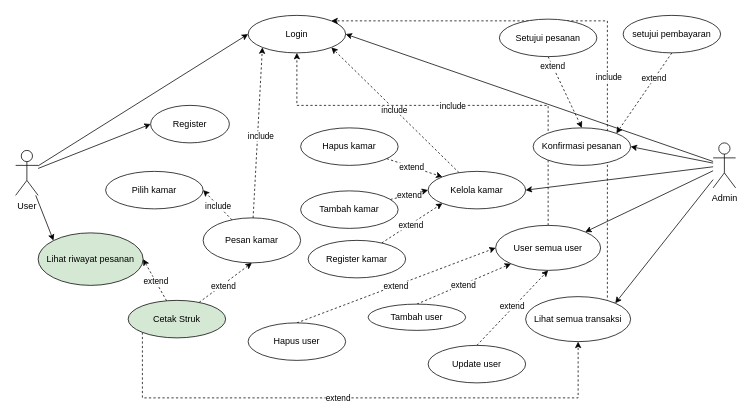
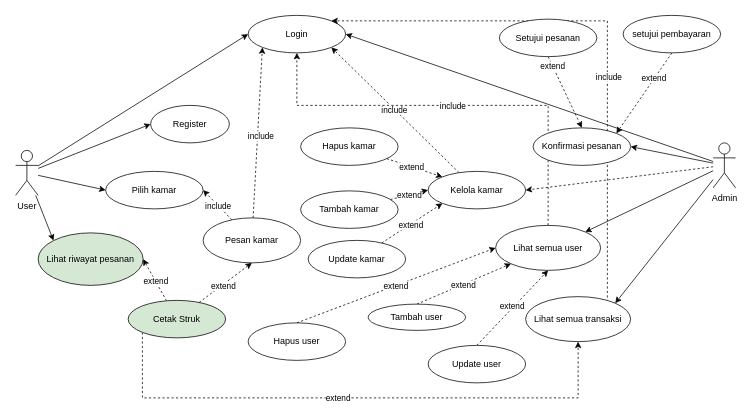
(621, 178) -> (621, 178)
none -> (69, 182)
(548, 248) -> (548, 248)
(357, 259) -> (357, 259)
